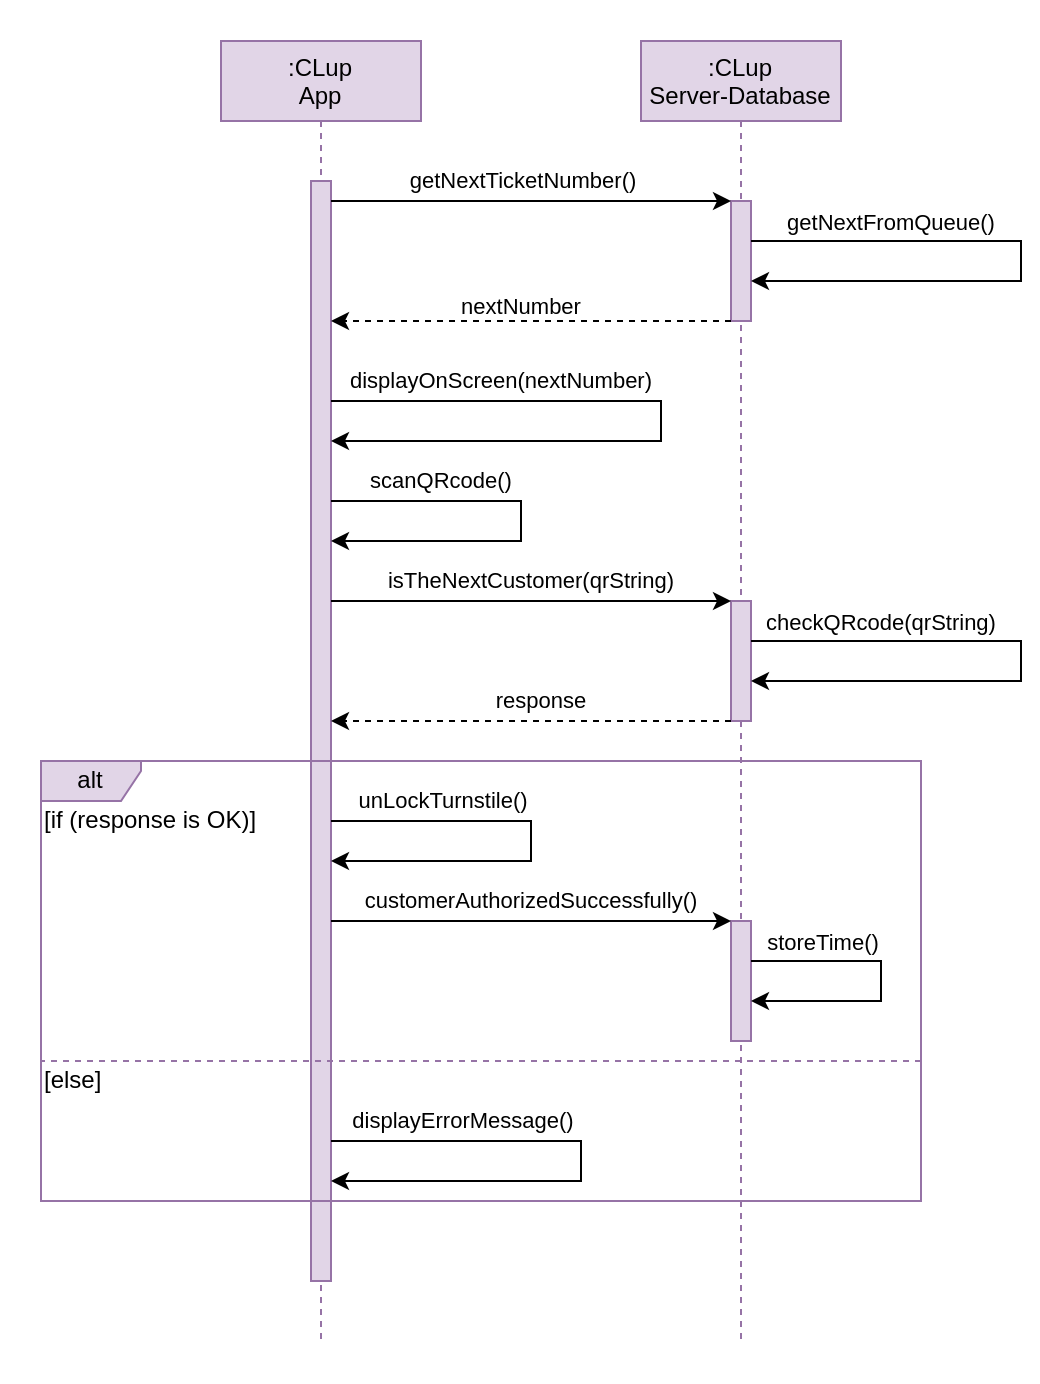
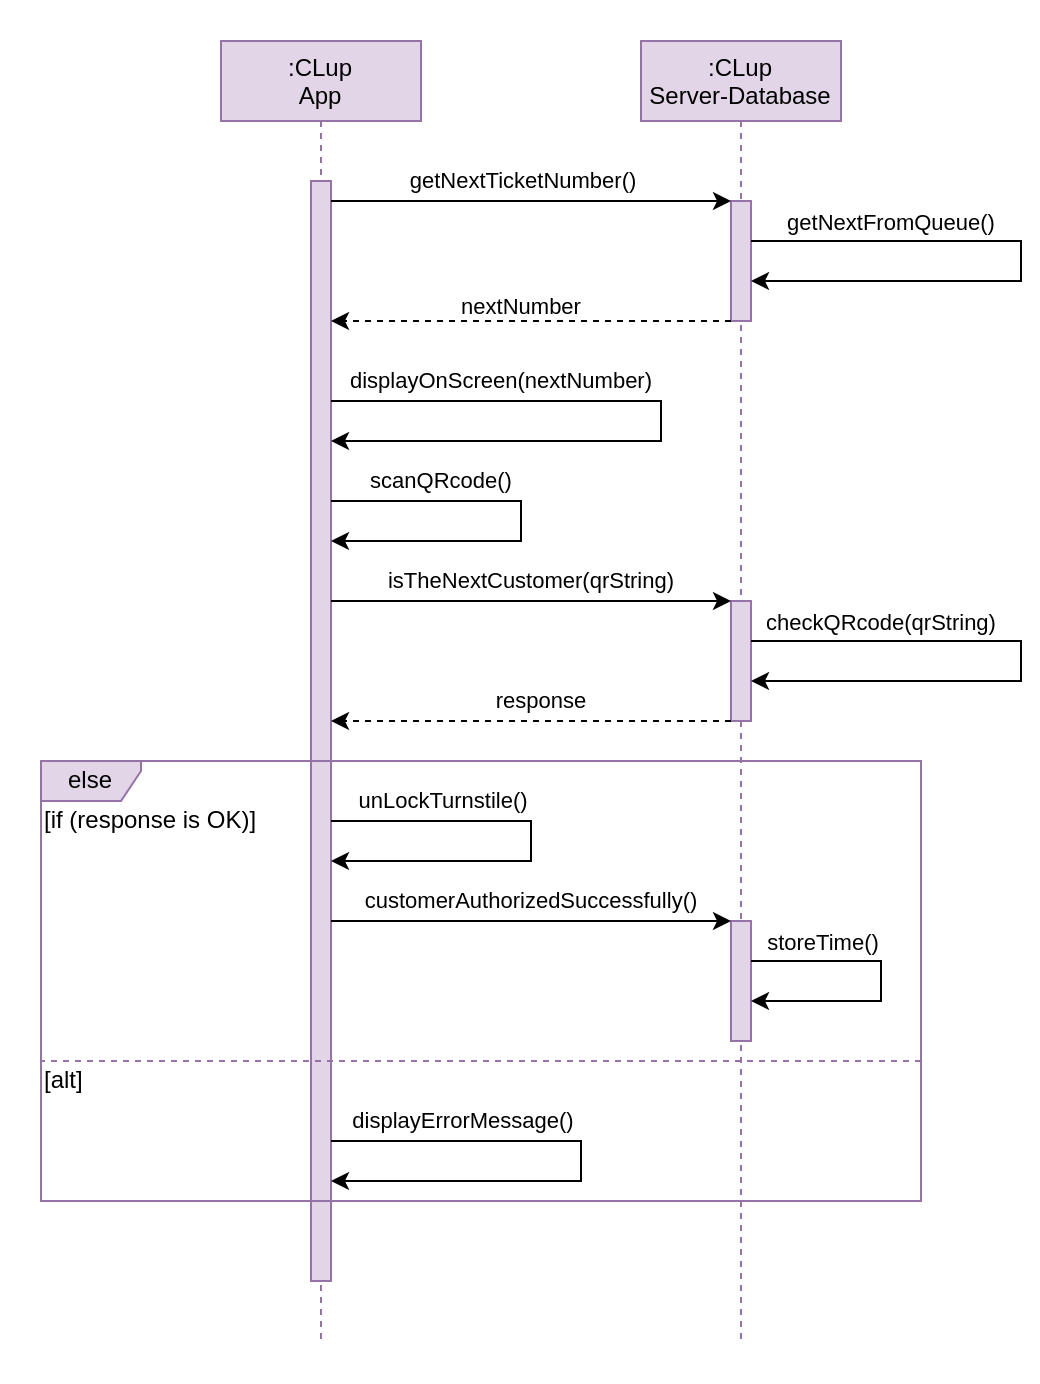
(91, 781) -> (91, 781)
(82, 1081) -> (75, 1081)
